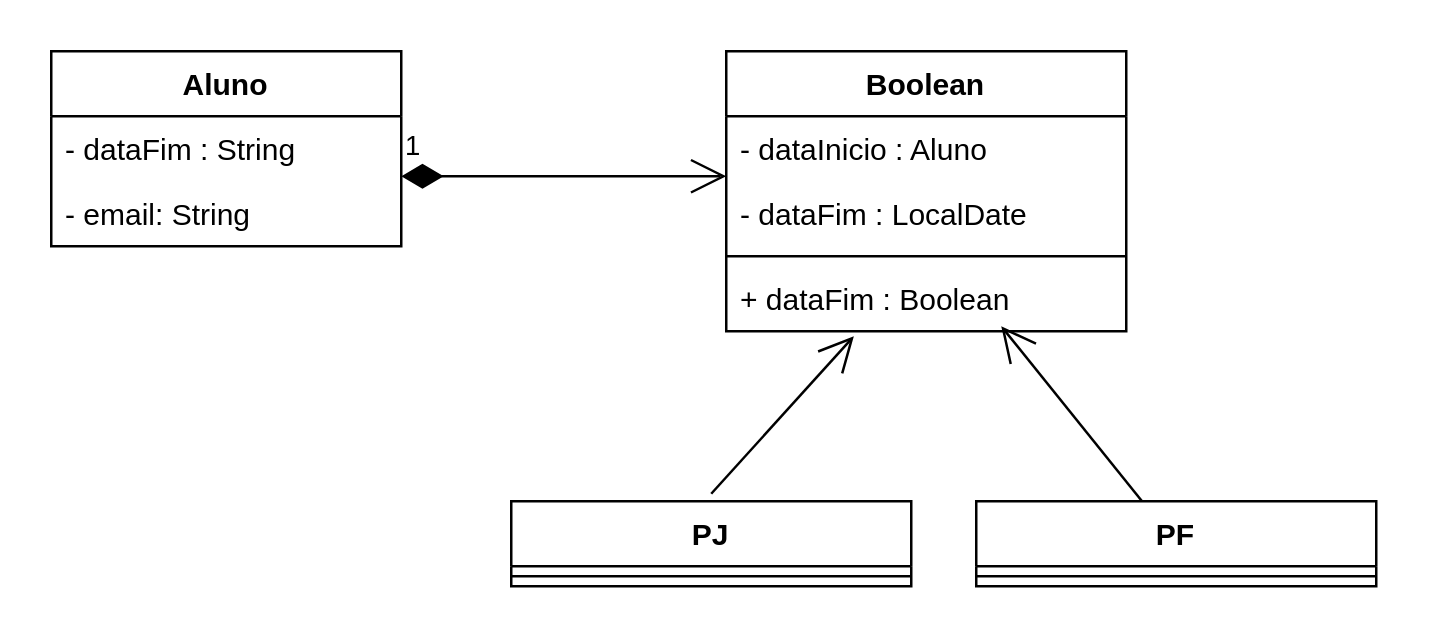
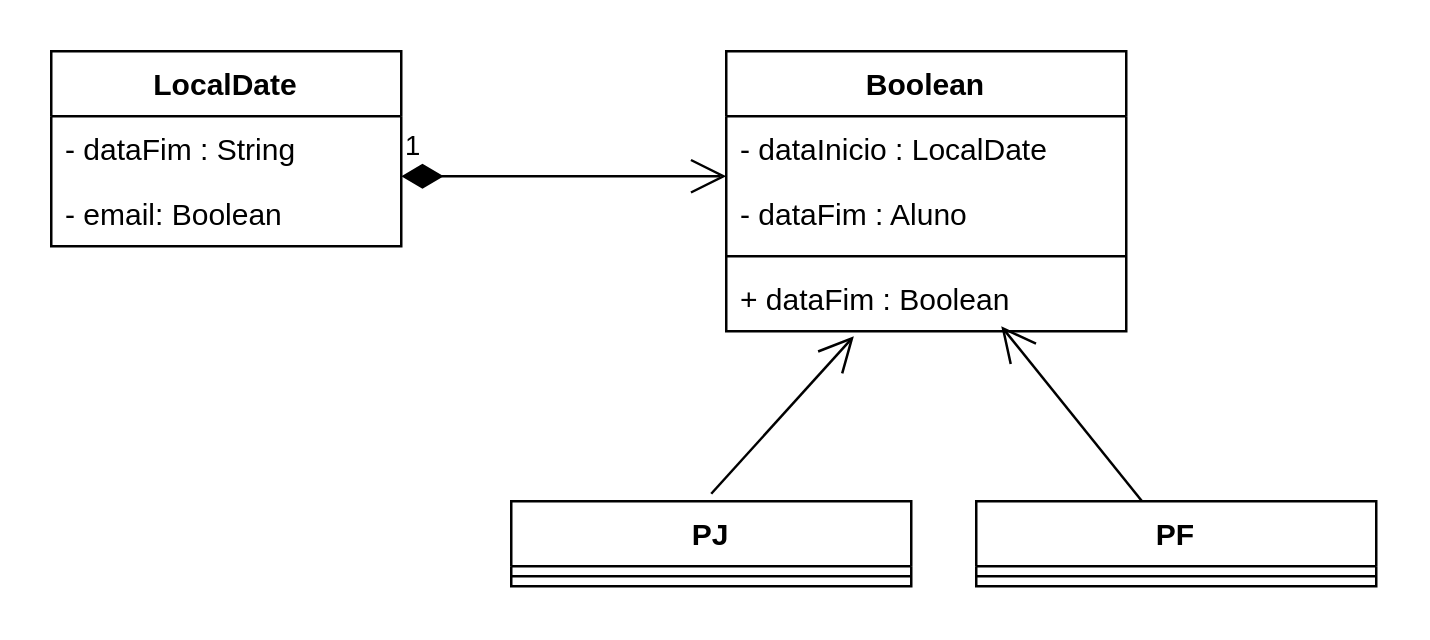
(225, 85) -> (225, 85)
(881, 150) -> (914, 150)
(168, 215) -> (176, 215)
(893, 215) -> (859, 215)
